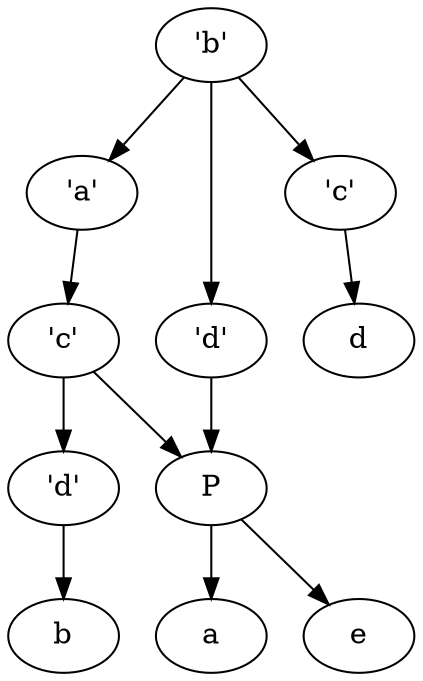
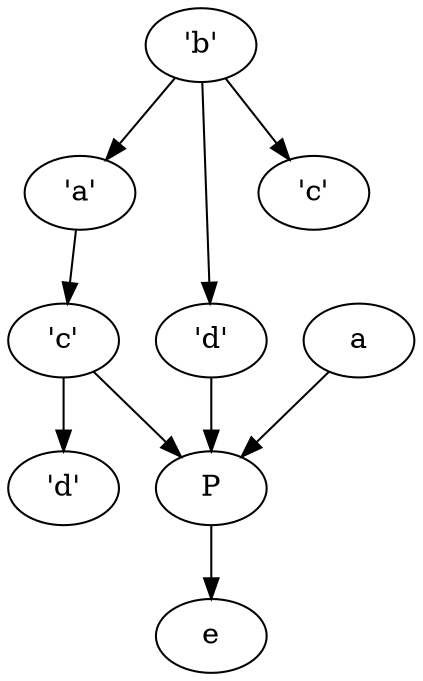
(359, 341) -> none
(211, 552) -> (293, 407)
(64, 636) -> none
